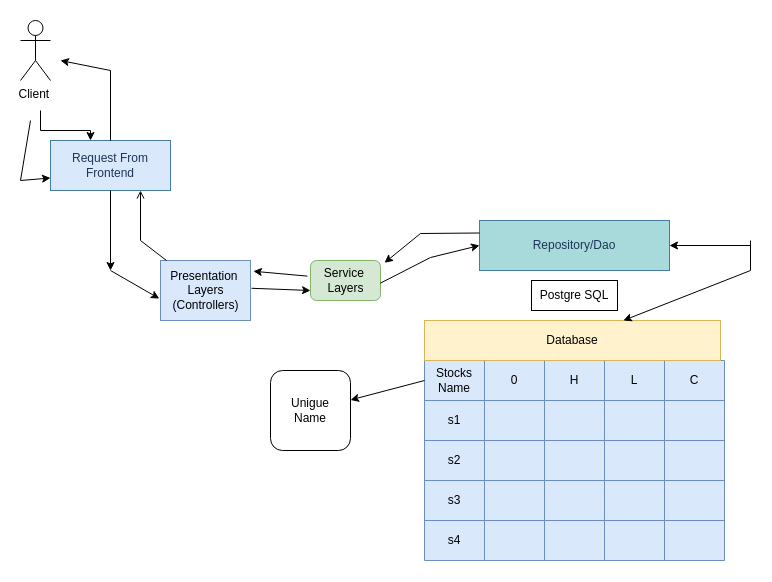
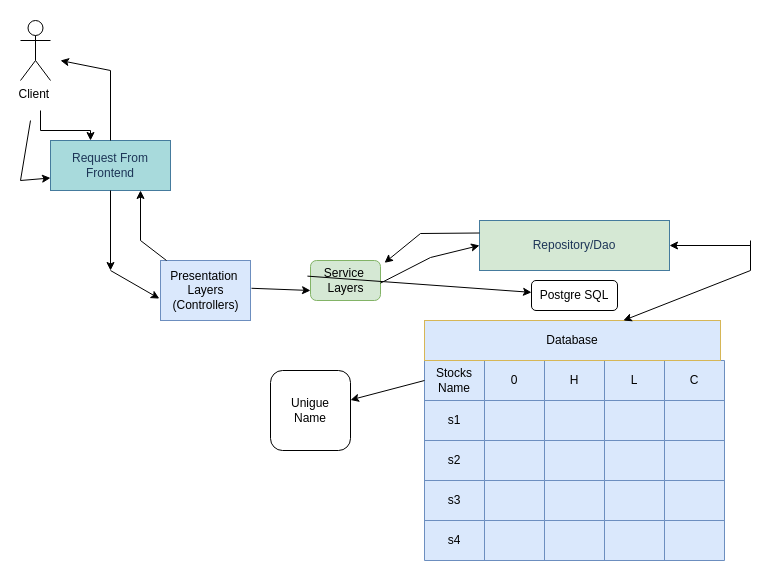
(111, 166) -> (111, 166)
(141, 196) -> (141, 198)
(575, 246) -> (575, 246)
(284, 274) -> (416, 284)
(575, 296) -> (575, 296)
(573, 341) -> (573, 341)
